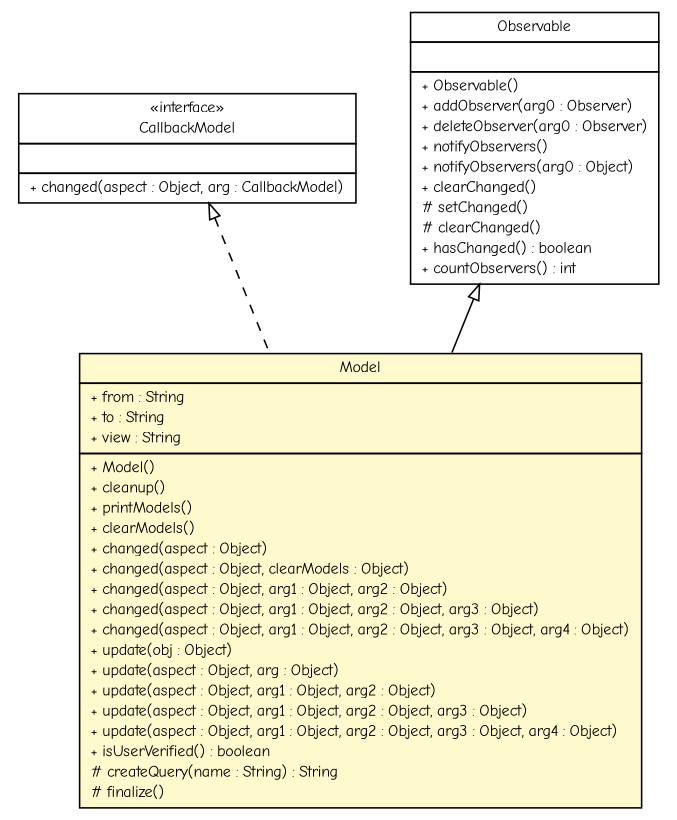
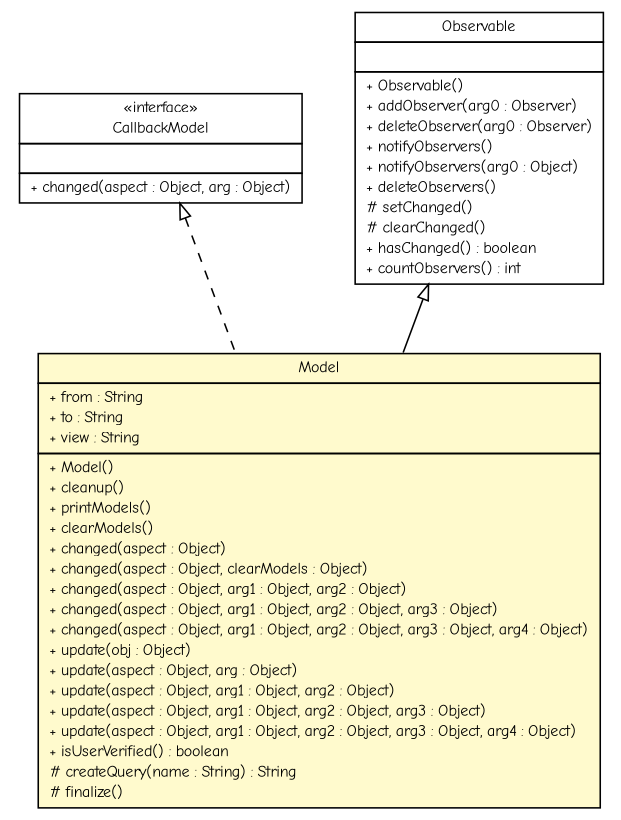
(187, 187) -> (161, 187)
(479, 187) -> (432, 187)
